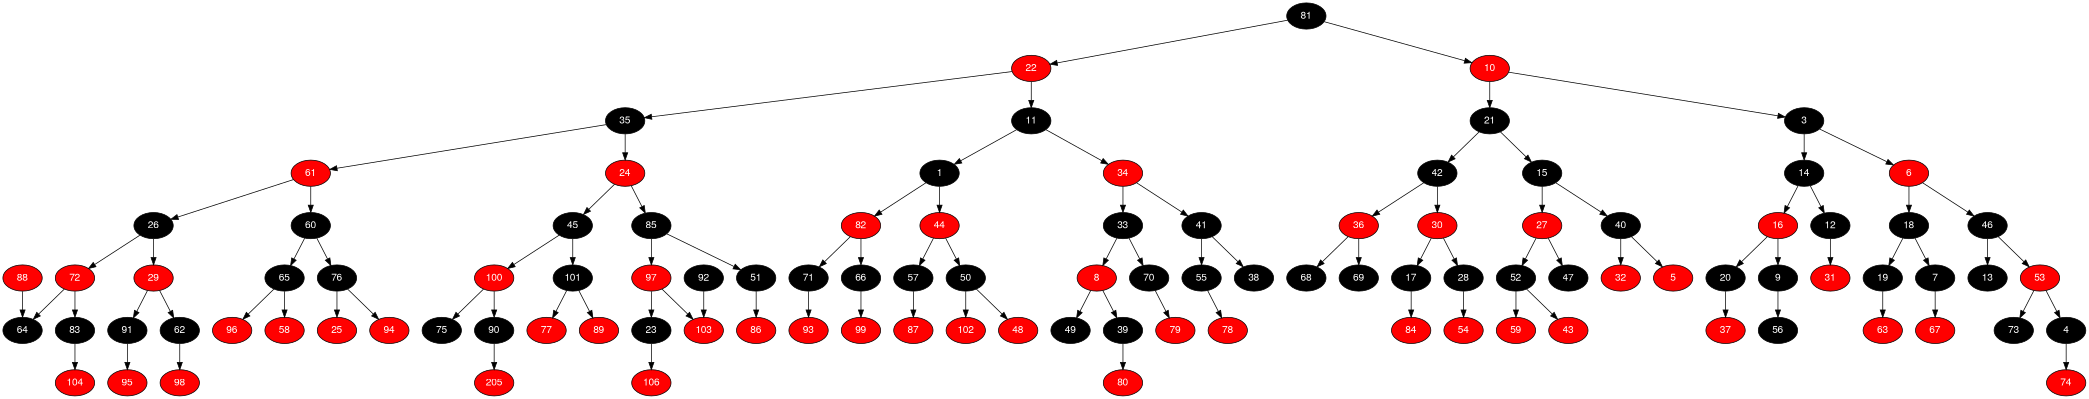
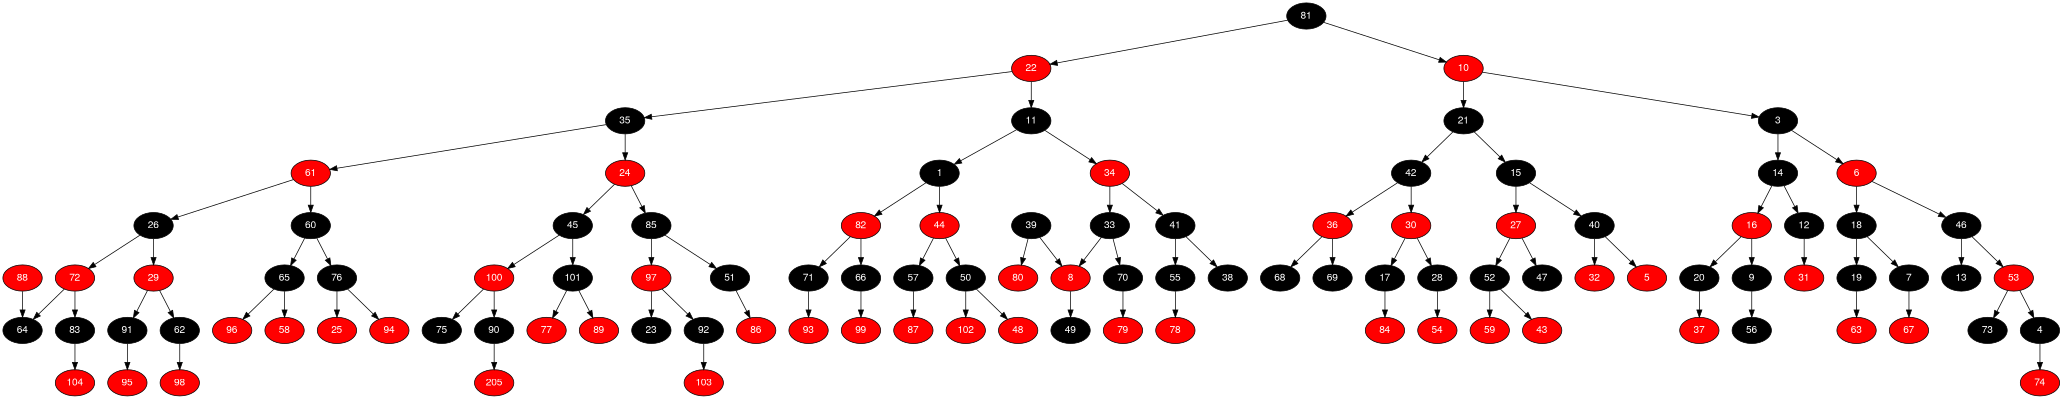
(1108, 301) -> (1049, 249)
(675, 302) -> (675, 302)
(651, 383) -> none
